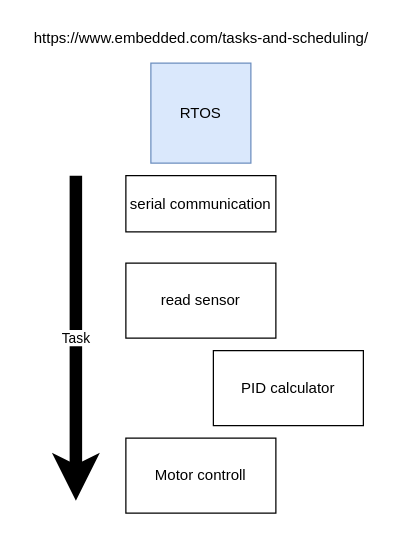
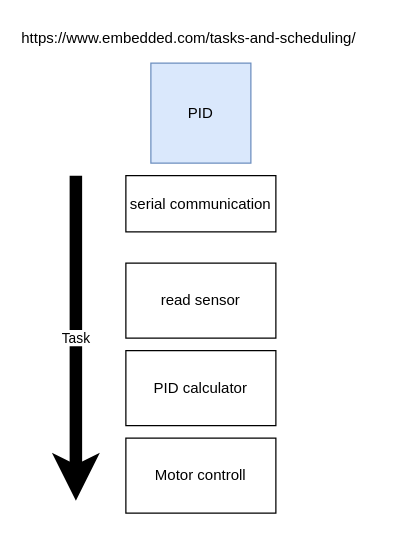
(201, 38) -> (188, 38)
(201, 113) -> (201, 113)
(288, 388) -> (201, 388)
